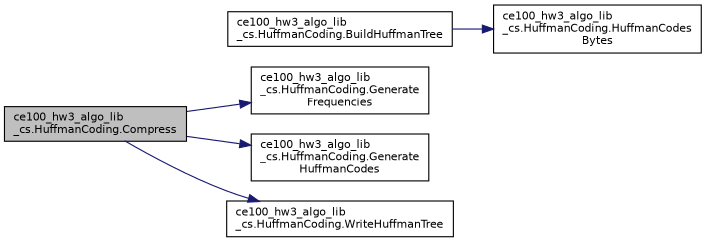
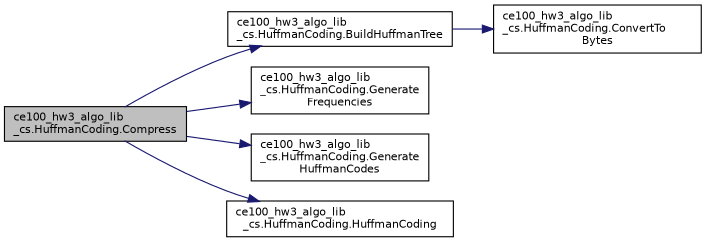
(597, 29) -> (597, 29)
none -> (186, 75)
(340, 219) -> (340, 219)
